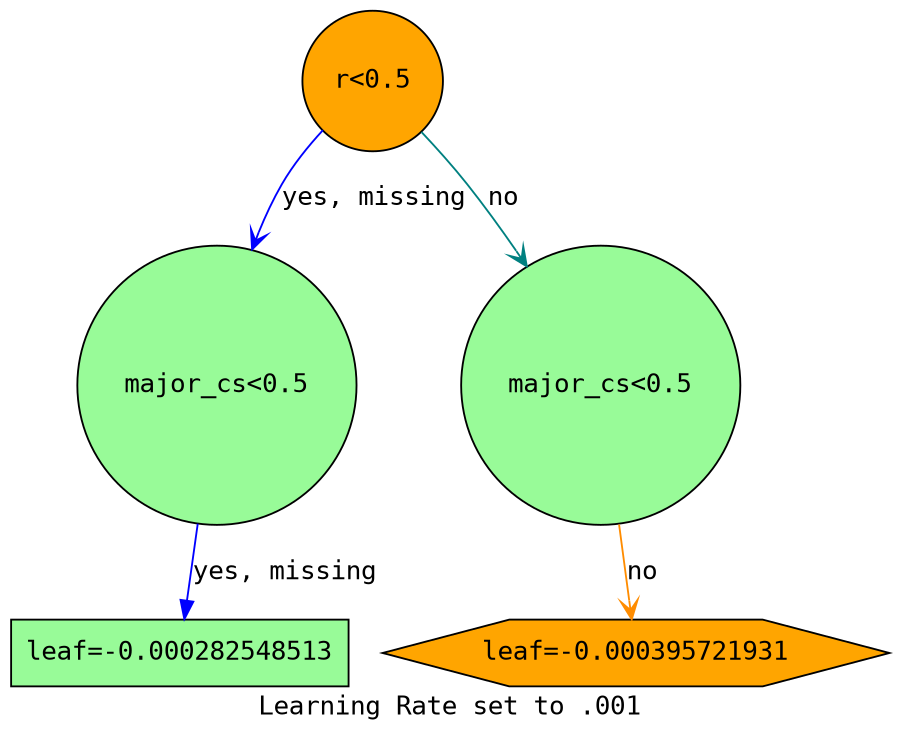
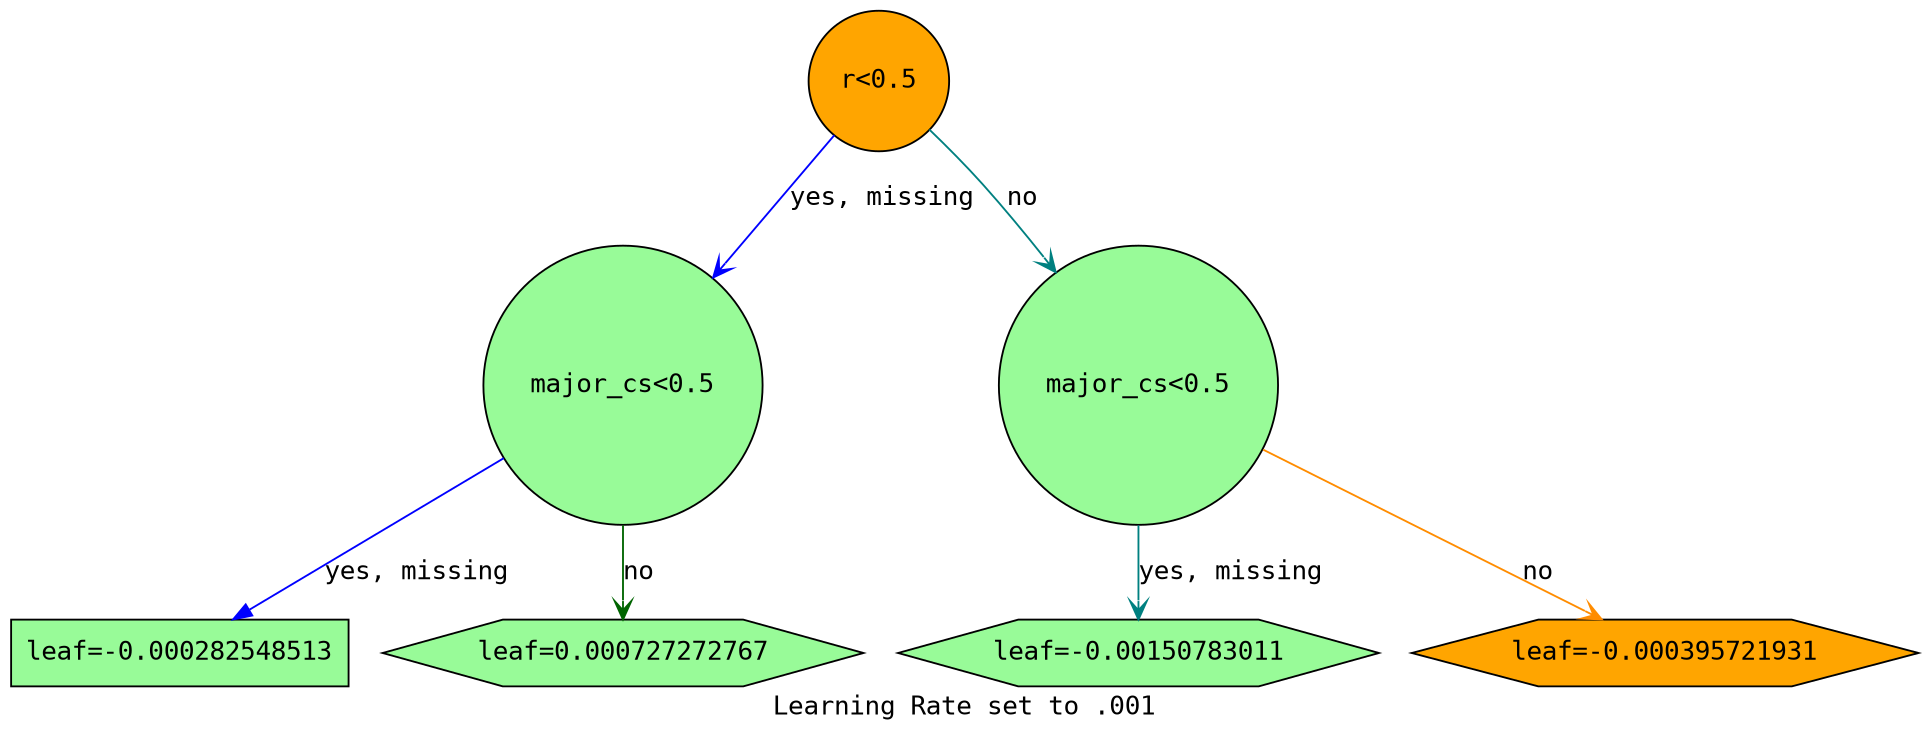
none -> (623, 653)
none -> (1138, 653)
